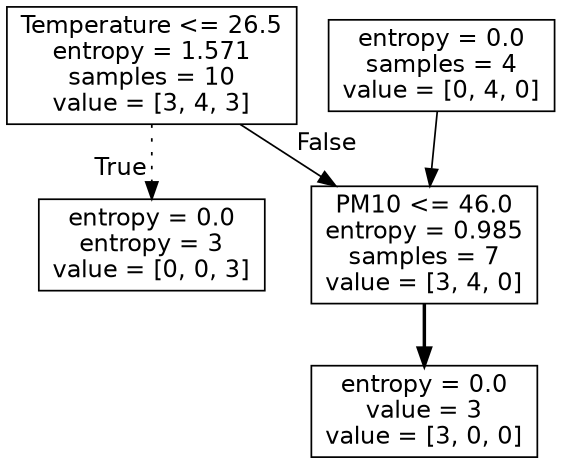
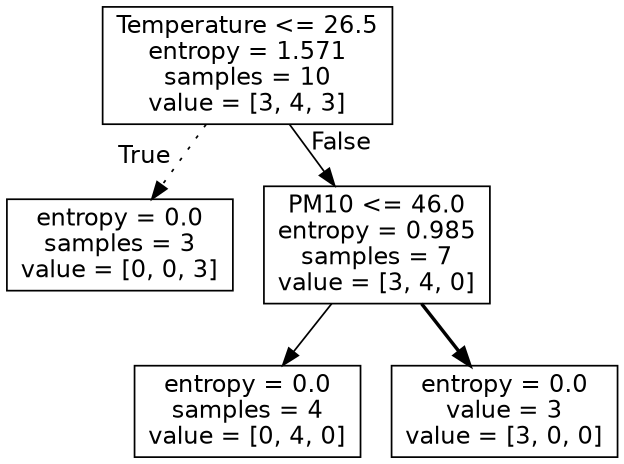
(434, 140) -> (313, 328)
(152, 245) -> (120, 245)
